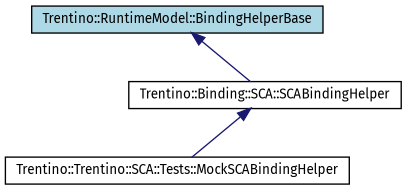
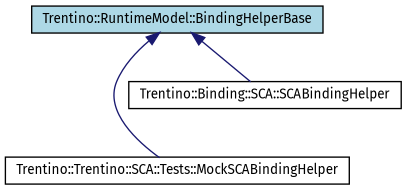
(216, 137) -> (115, 102)
